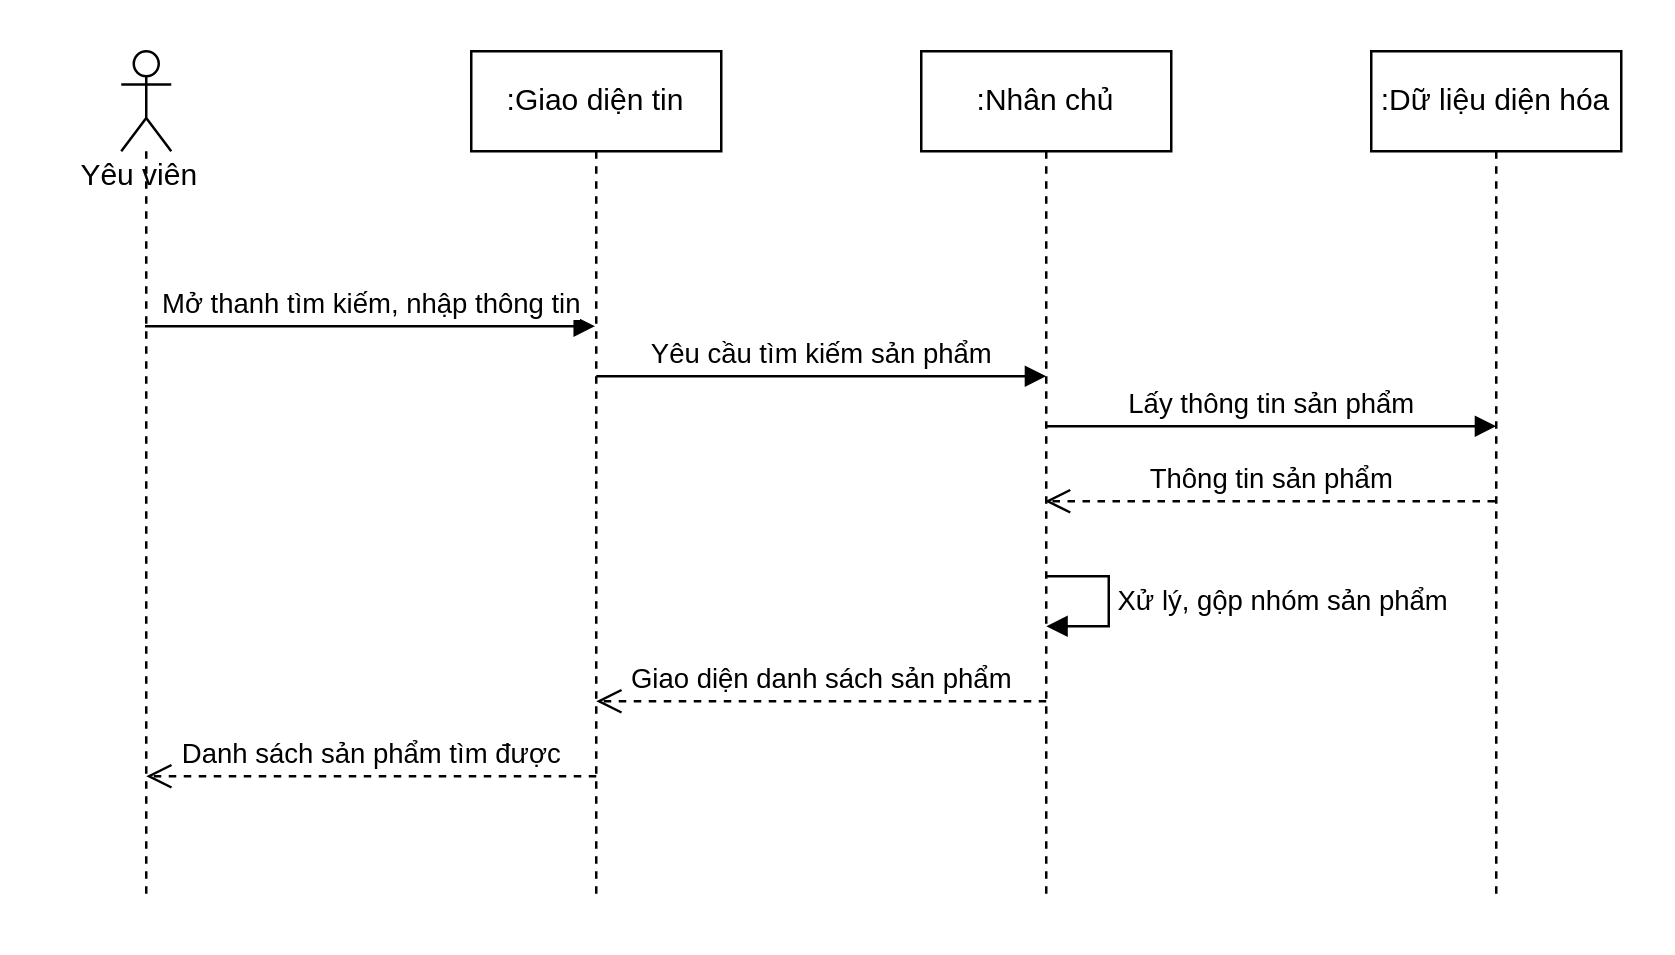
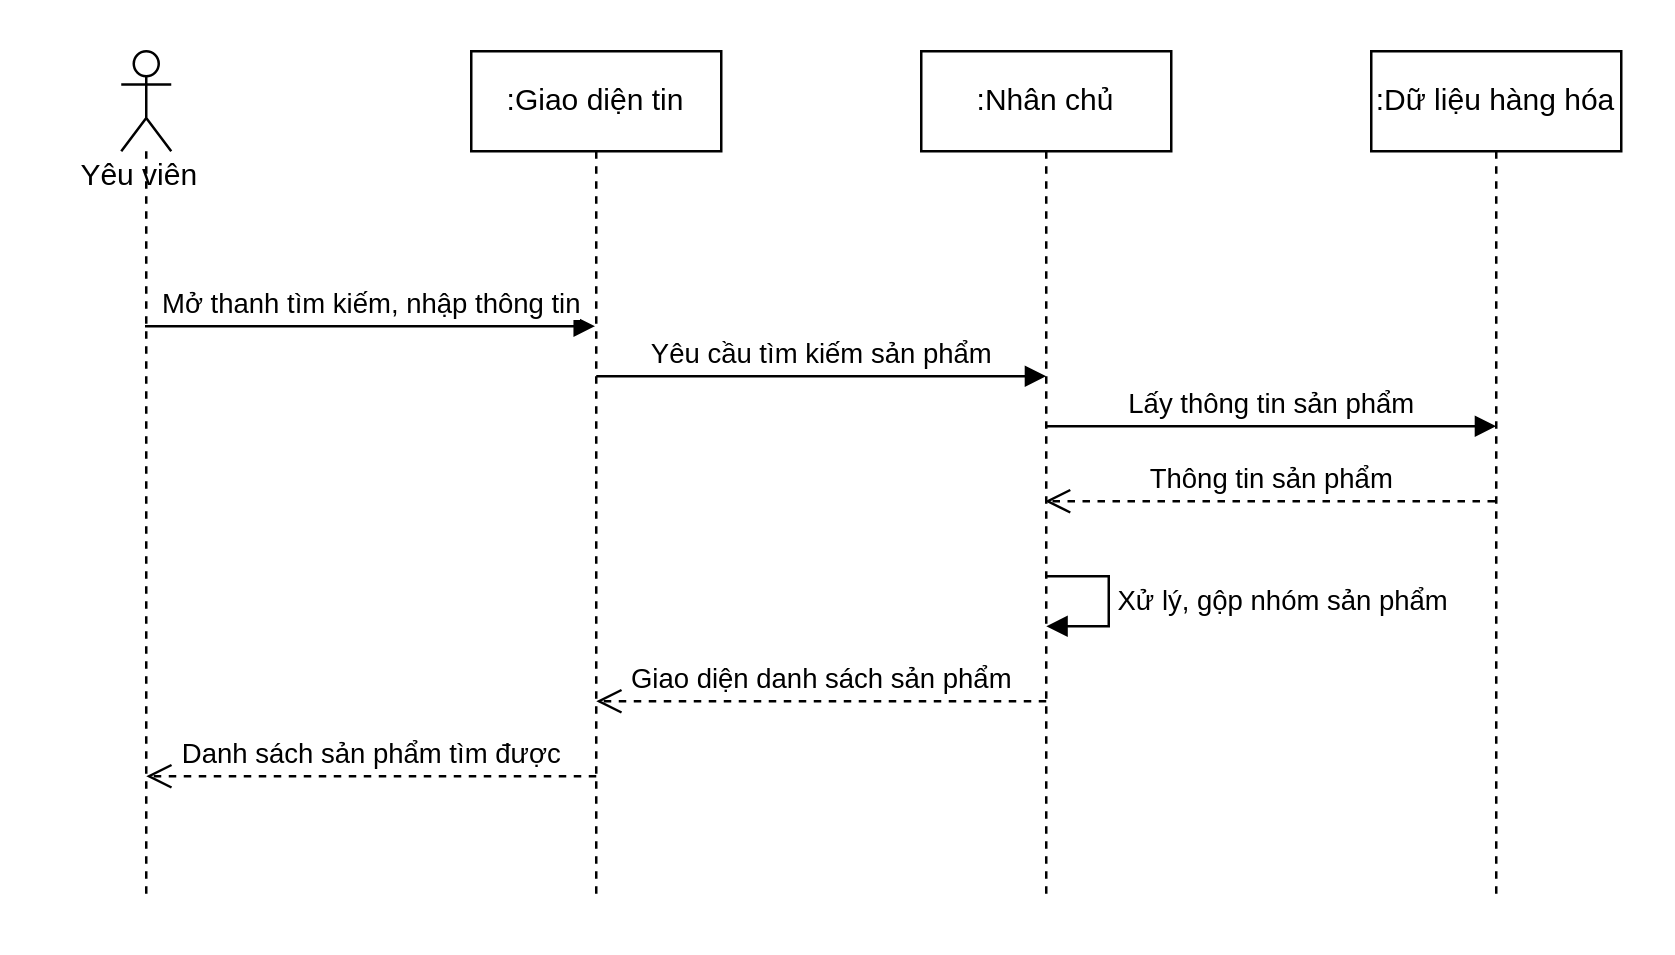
(1496, 101) -> (1496, 101)
